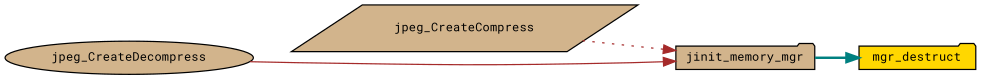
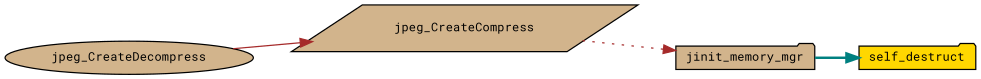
(917, 58) -> (917, 58)
(457, 65) -> (267, 46)
